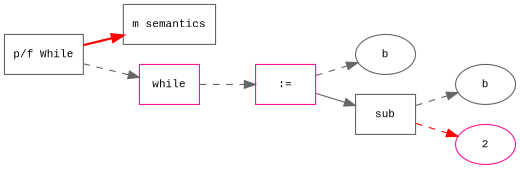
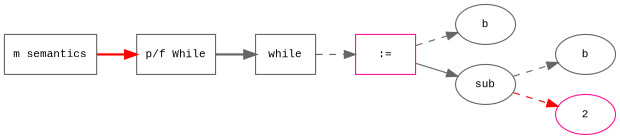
(98, 42) -> (111, 54)
(106, 69) -> (230, 54)
(169, 84) -> (286, 54)
(386, 114) -> (486, 84)
